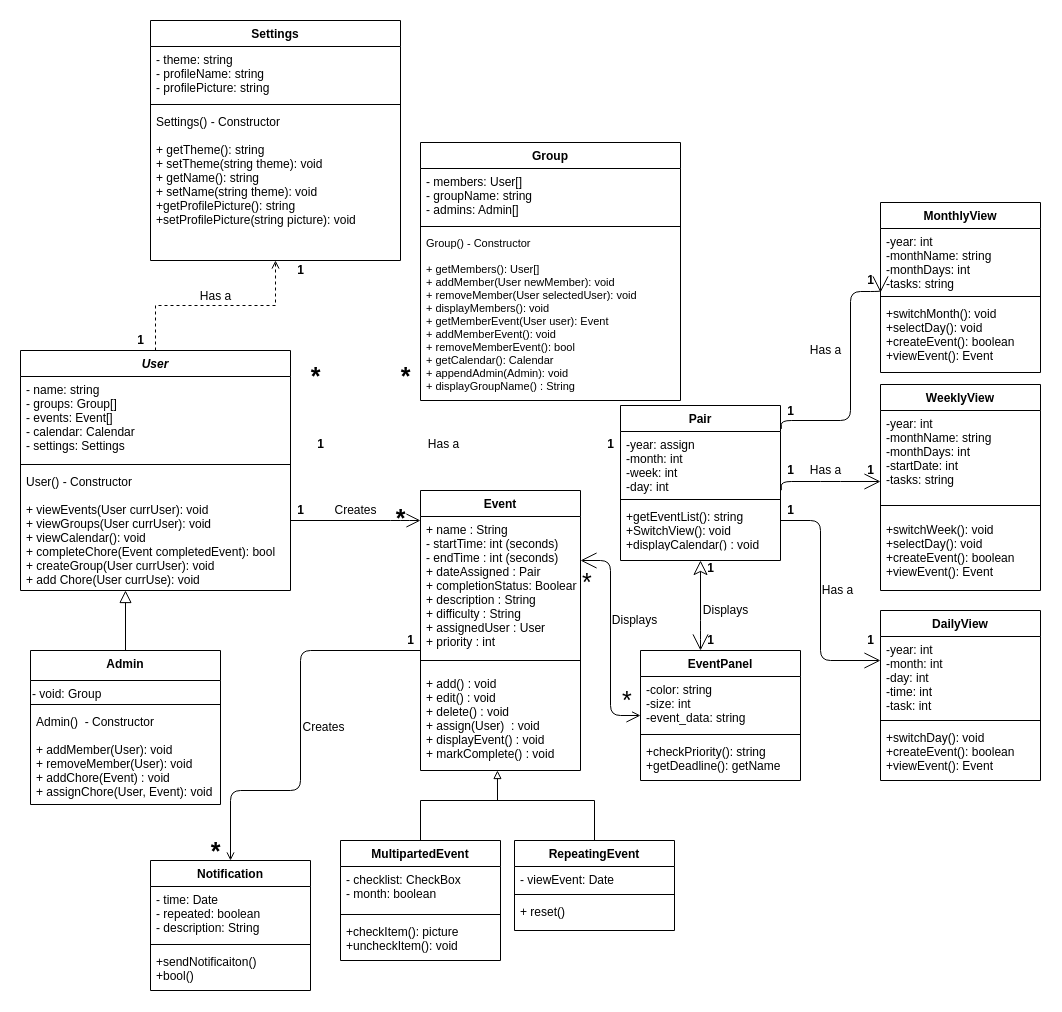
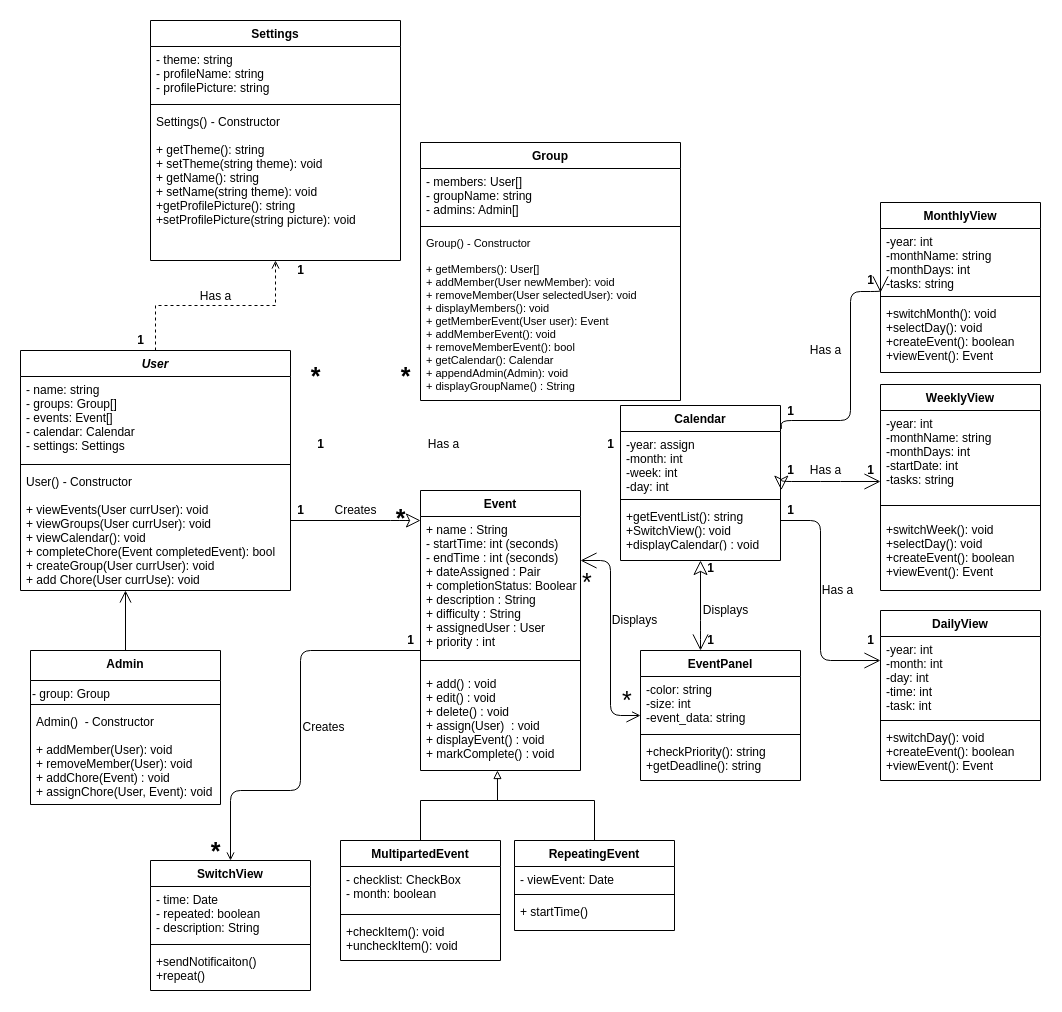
(700, 419) -> (700, 419)
(784, 483) -> (784, 481)
(413, 521) -> (407, 521)
(126, 604) -> (126, 599)
(70, 695) -> (75, 695)
(719, 752) -> (719, 752)
(230, 874) -> (230, 874)
(549, 912) -> (561, 912)
(412, 932) -> (402, 932)
(215, 962) -> (215, 962)
